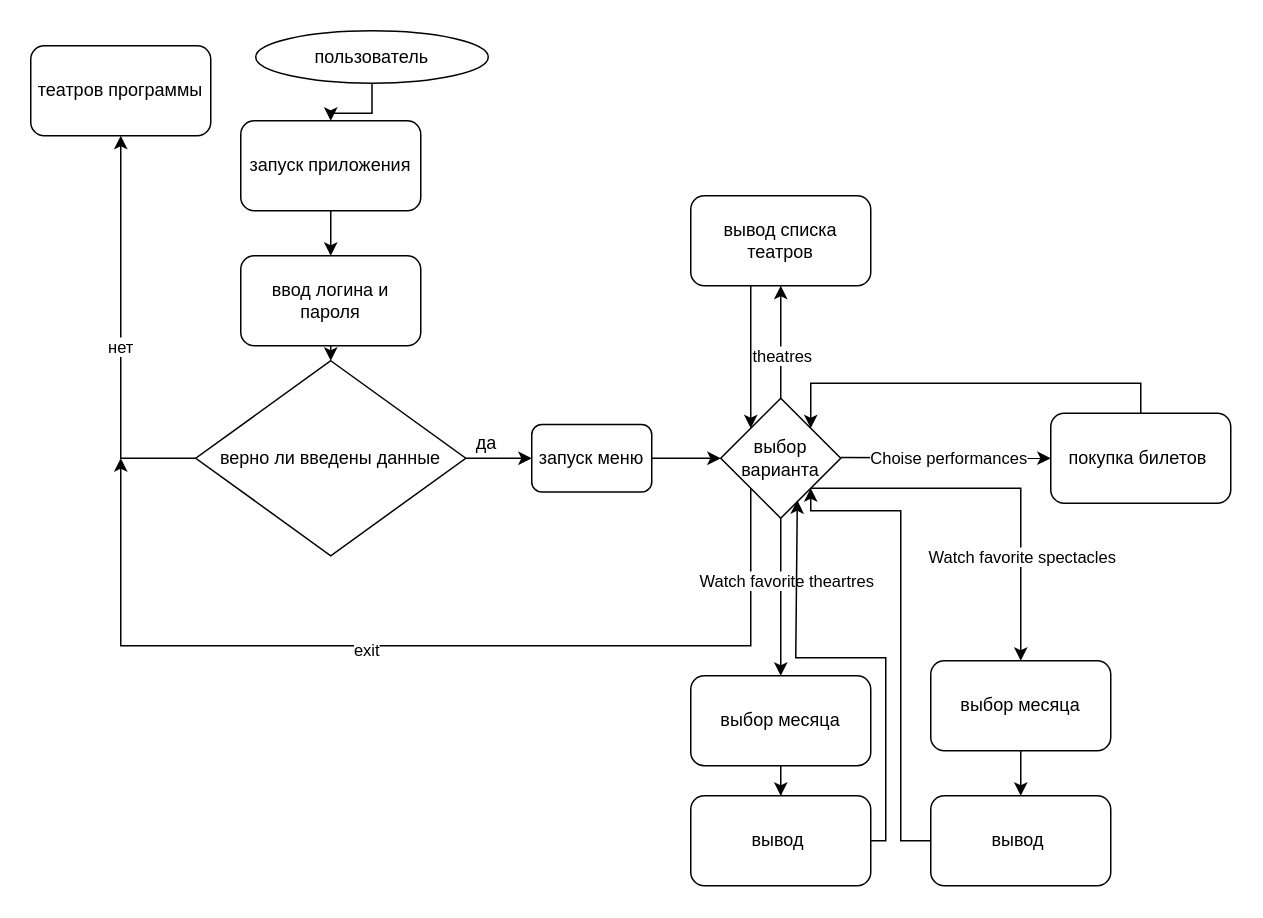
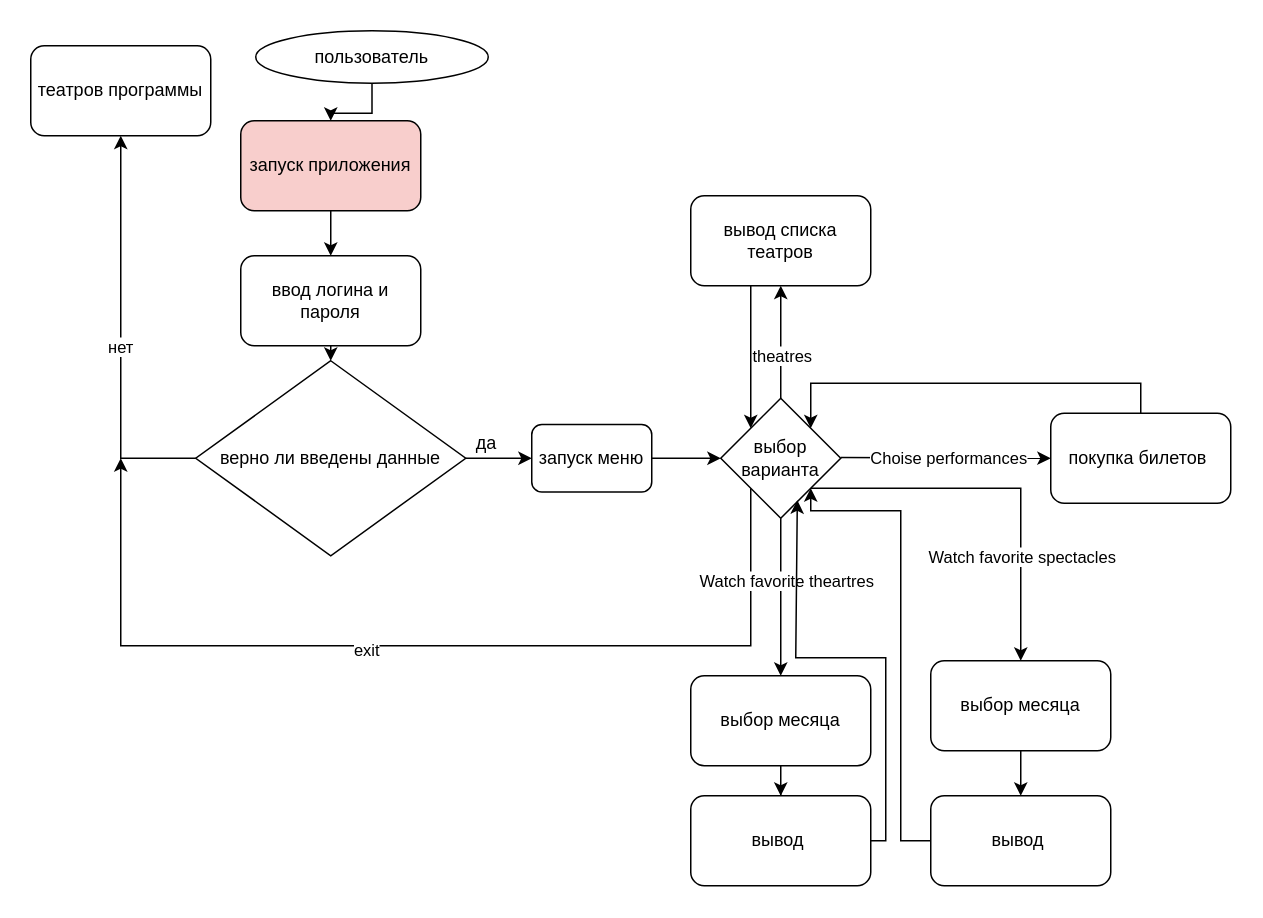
(331, 166) -> (331, 166)
